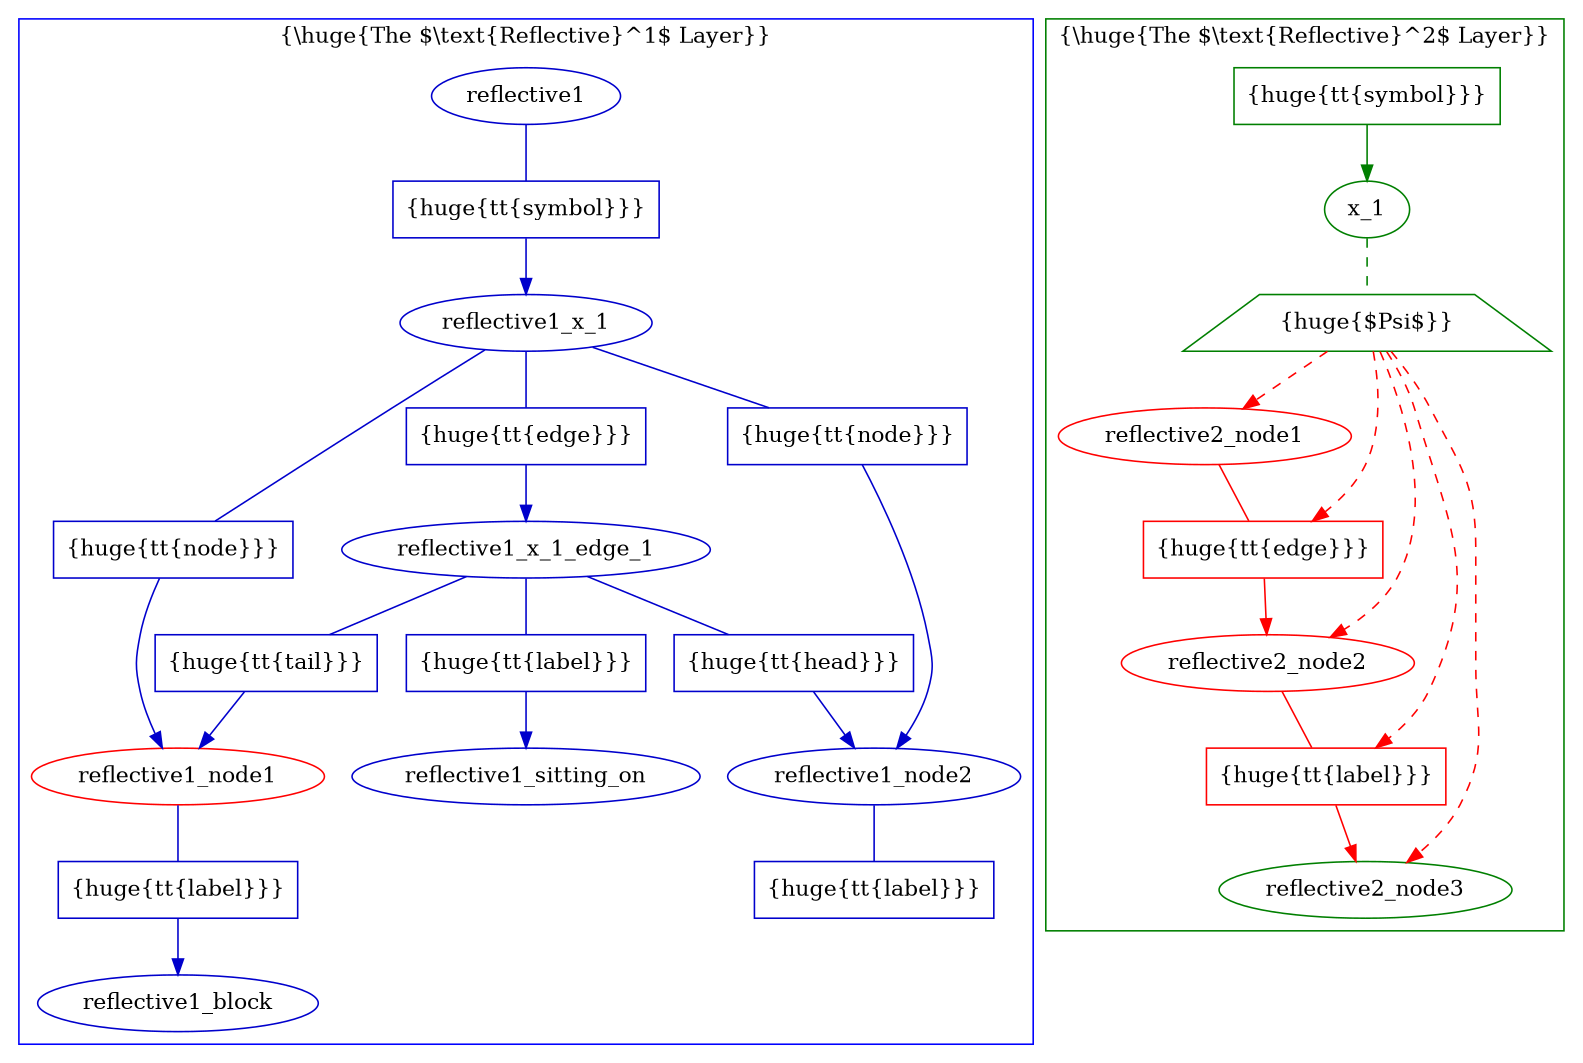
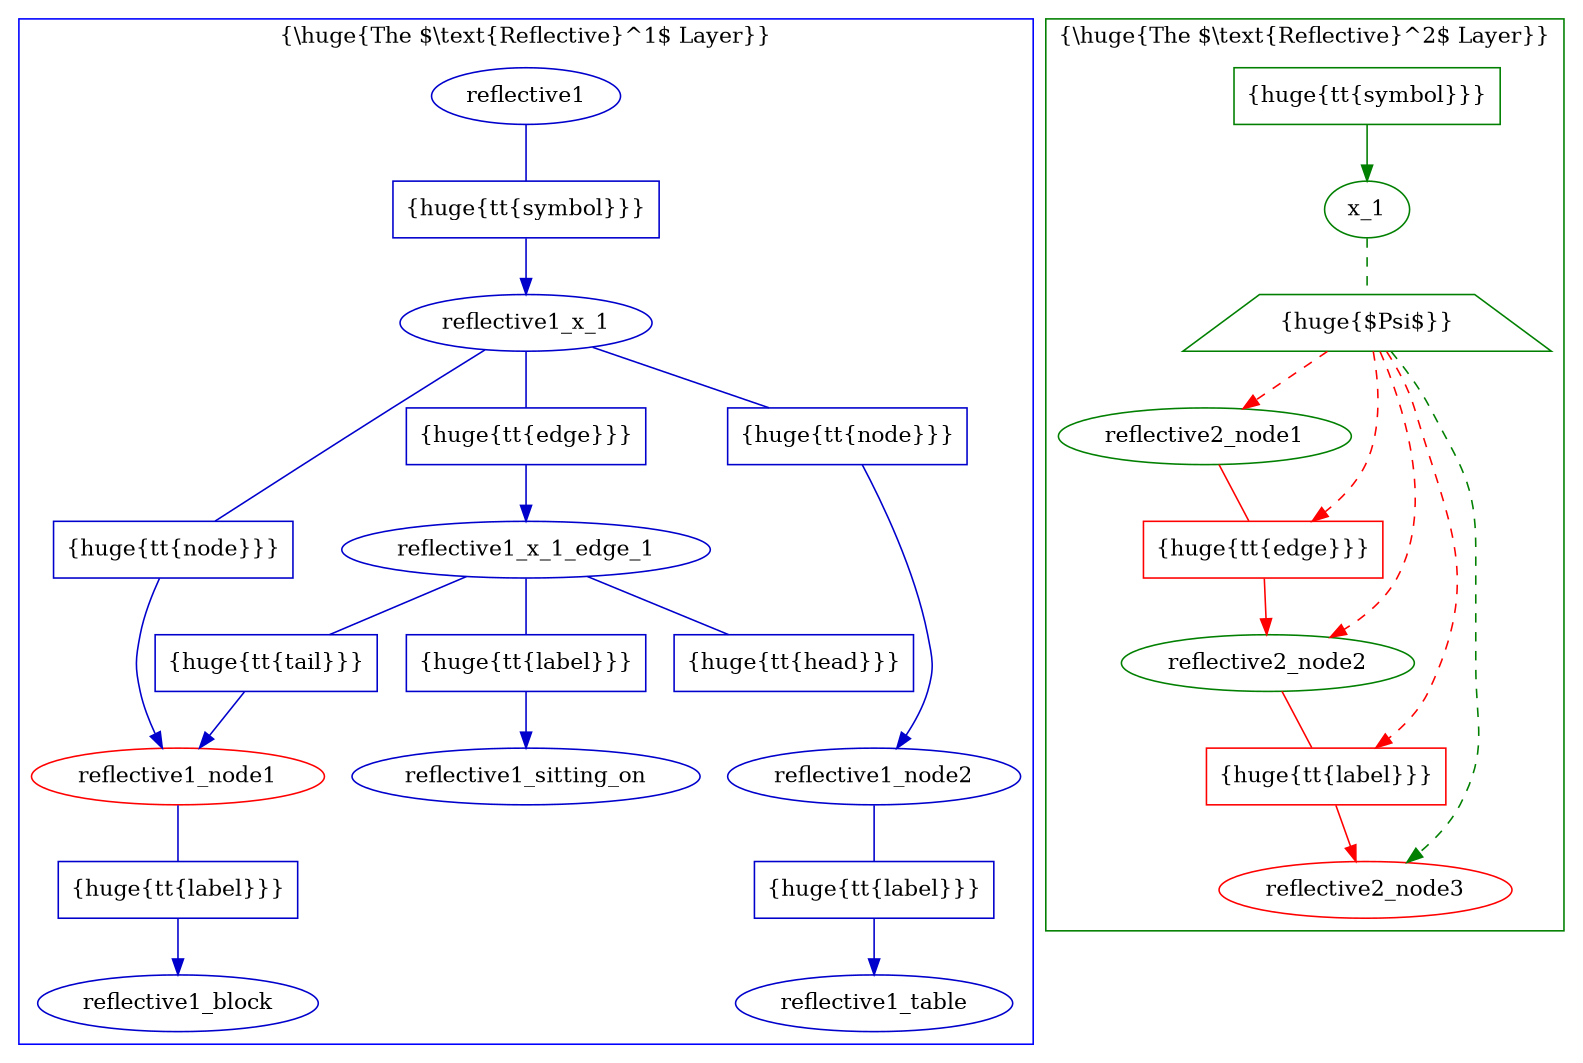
(1205, 436) -> (1205, 436)
(1476, 600) -> (1476, 600)
(1268, 663) -> (1268, 663)
(829, 713) -> none
(1366, 890) -> (1366, 890)
none -> (874, 1003)
